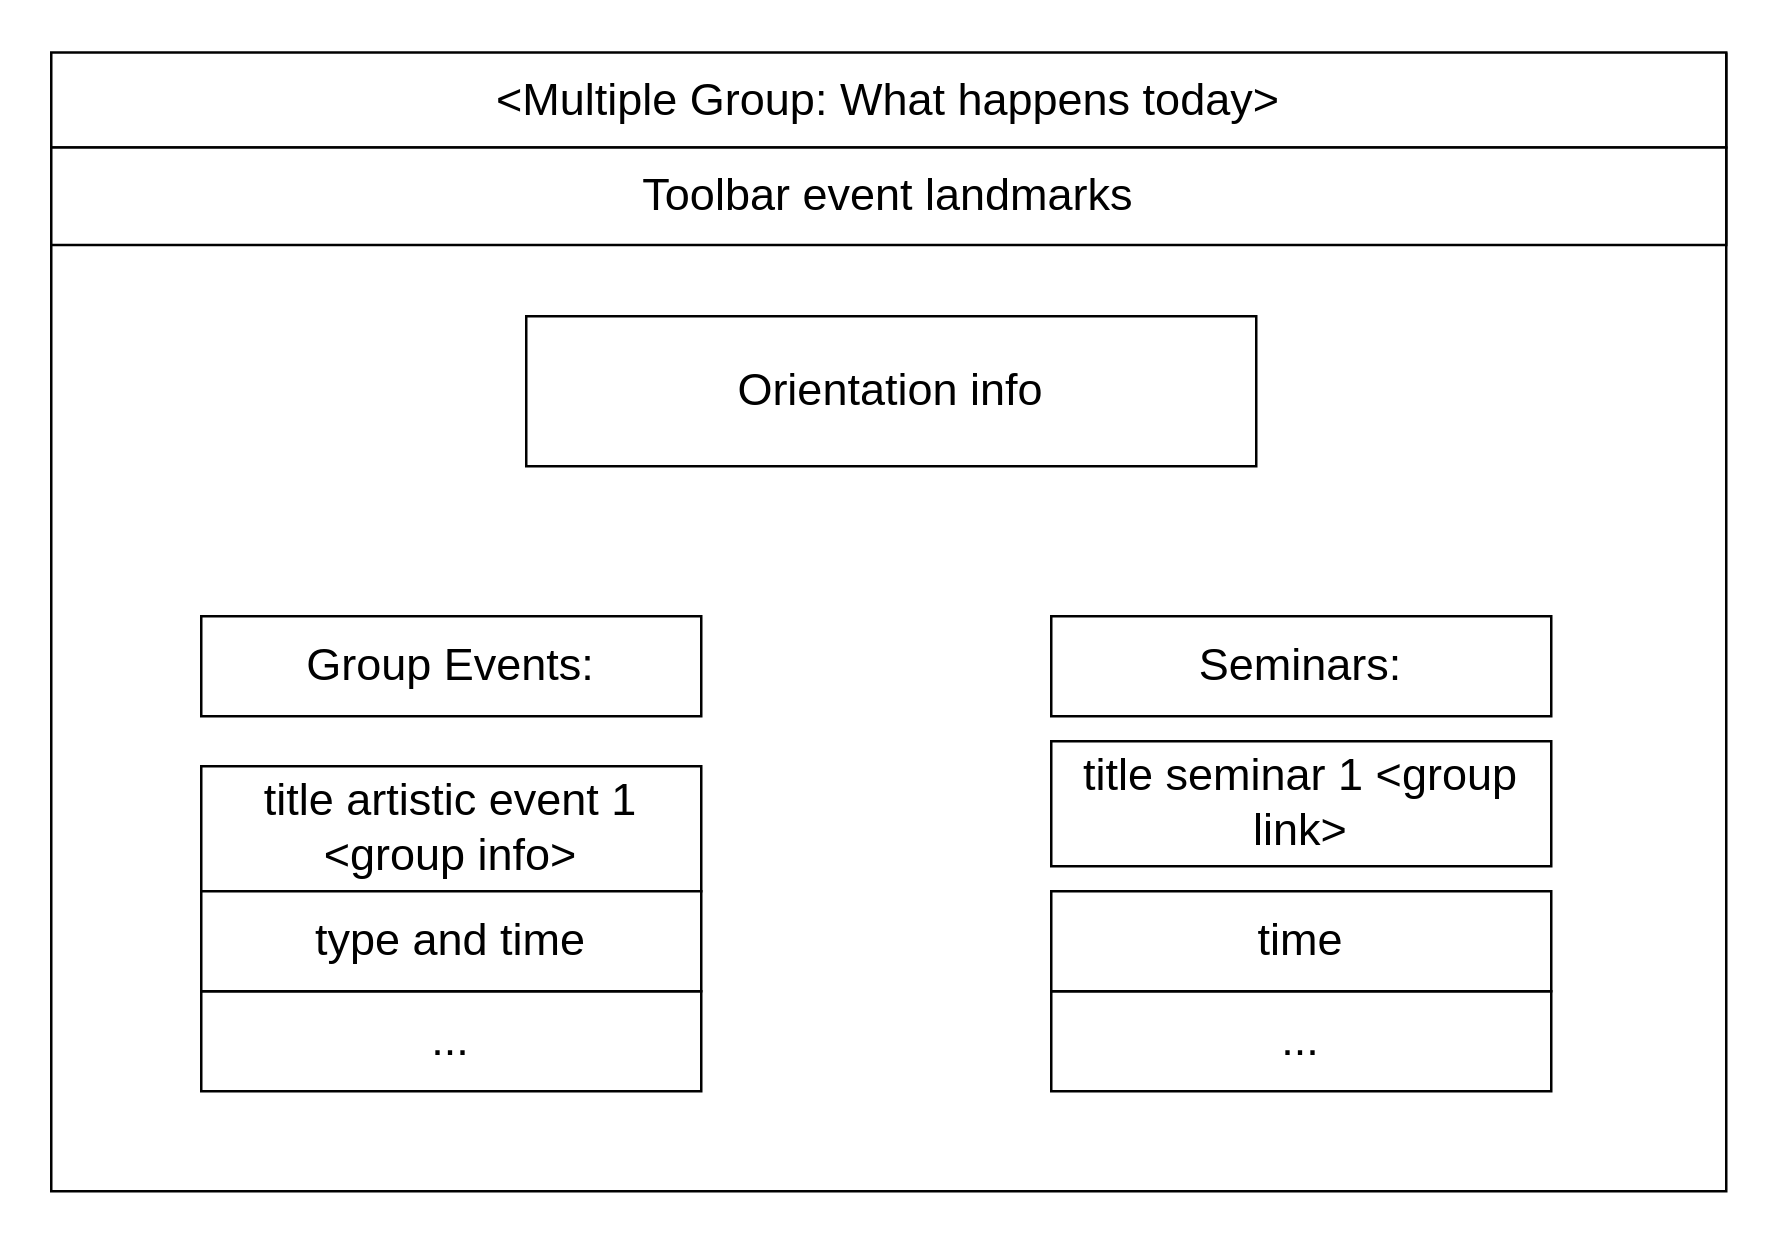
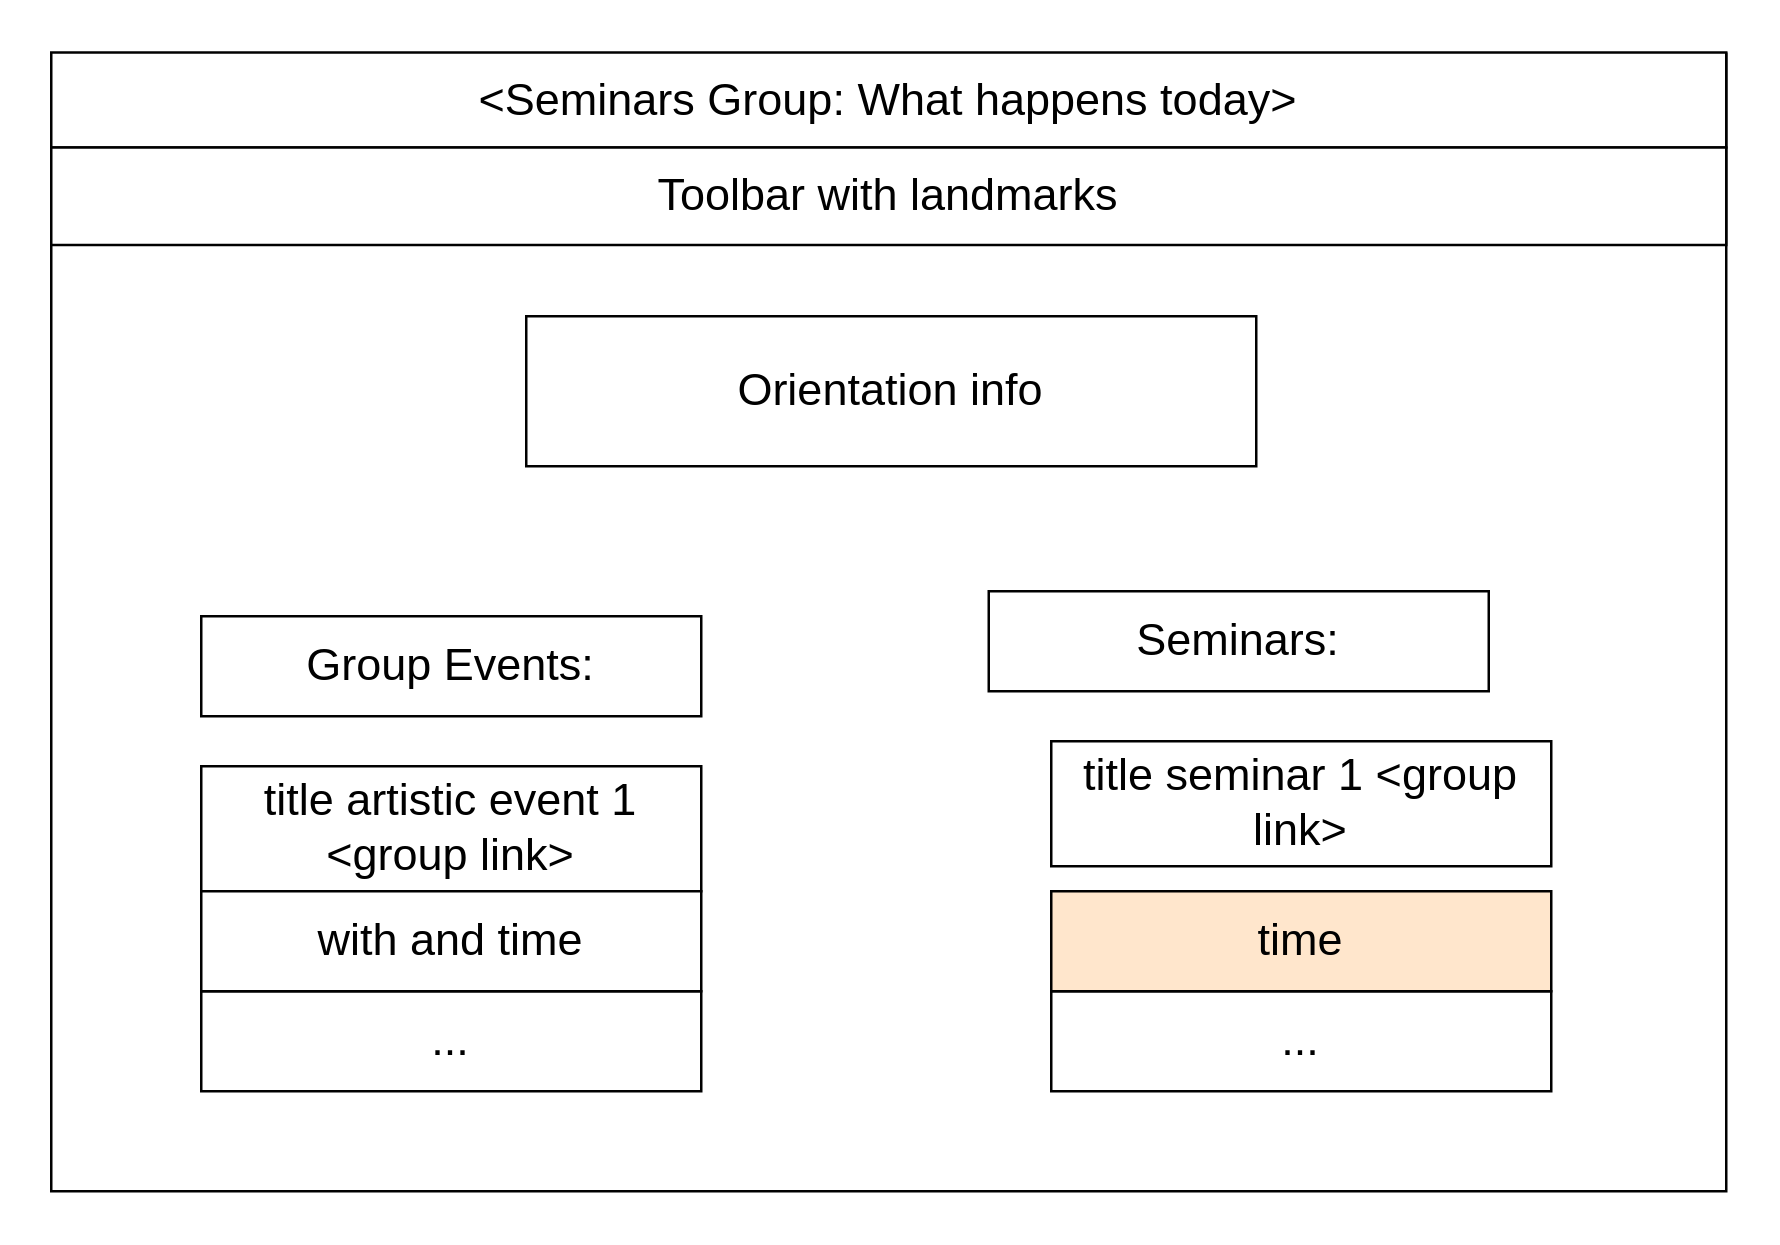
(889, 101) -> (889, 101)
(889, 196) -> (889, 196)
(1301, 666) -> (1239, 641)
(451, 829) -> (451, 829)
(451, 941) -> (451, 941)
(1301, 941) -> (1301, 941)
